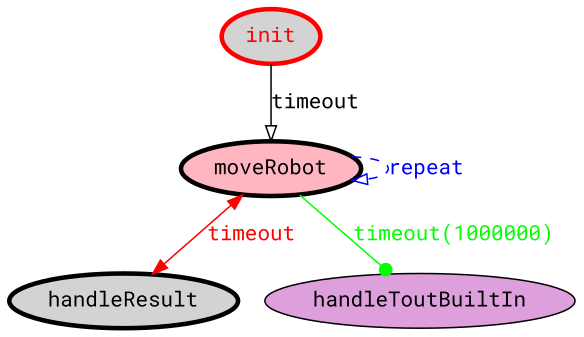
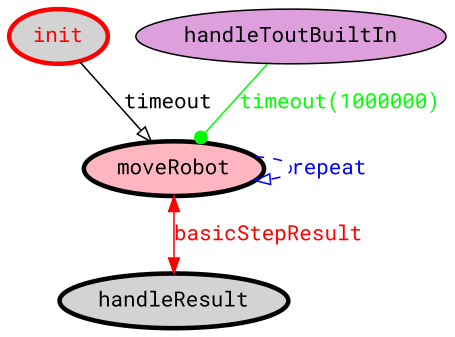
(340, 230) -> (236, 98)
(251, 235) -> (268, 235)
